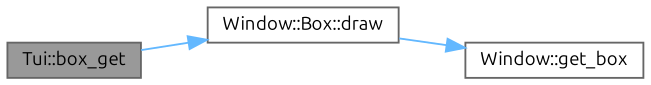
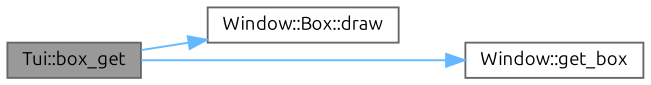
(423, 42) -> (294, 60)
